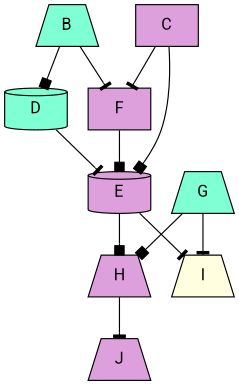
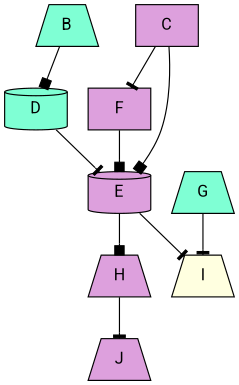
(92, 65) -> none
(166, 229) -> none
